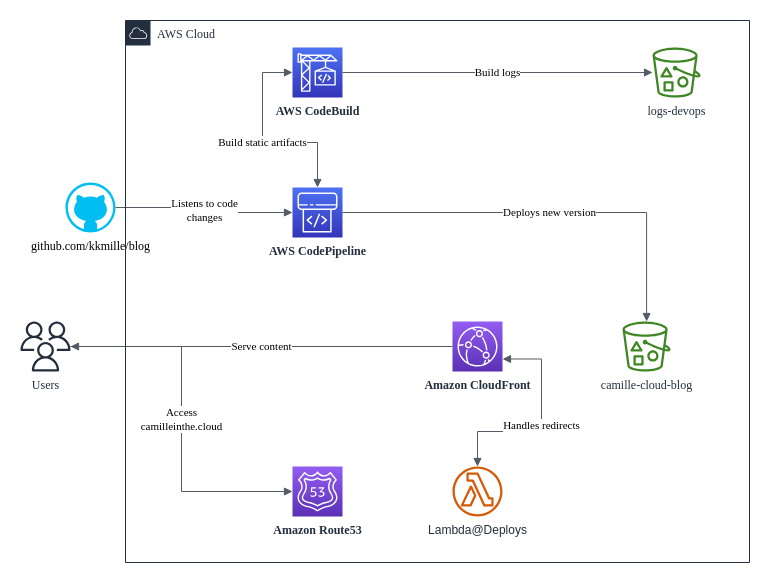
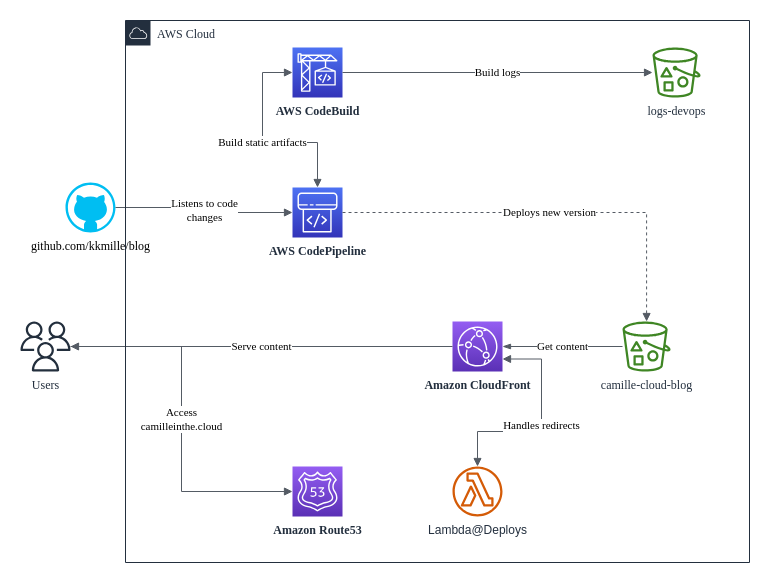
(424, 213) -> (424, 213)
none -> (566, 347)
